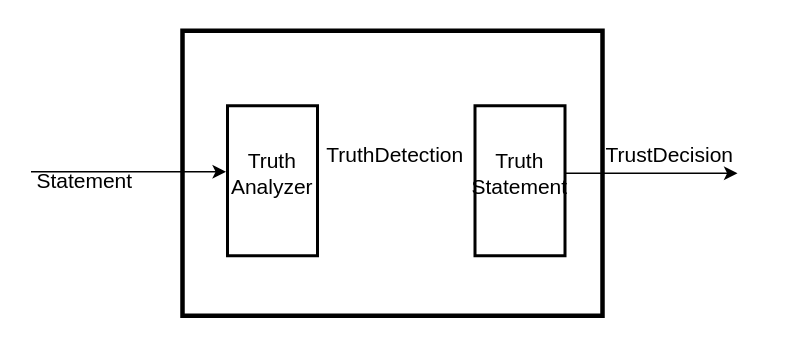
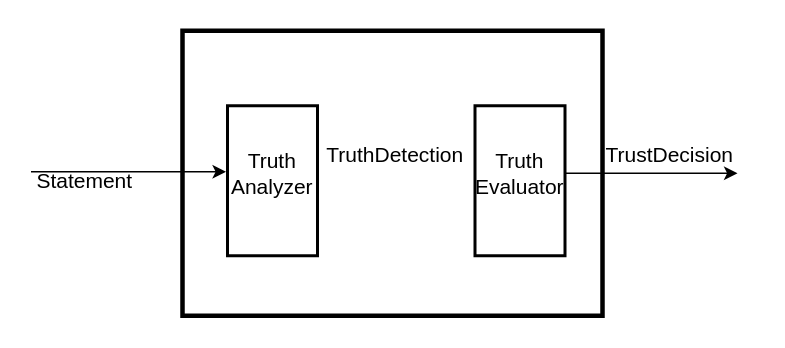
(520, 173) -> (520, 173)
